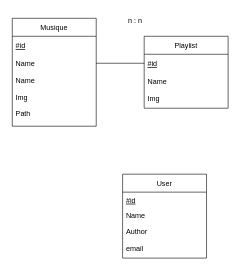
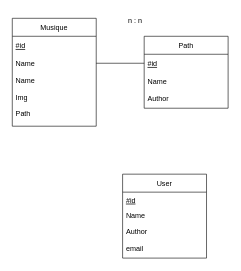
(186, 46) -> (186, 46)
(154, 98) -> (160, 98)
